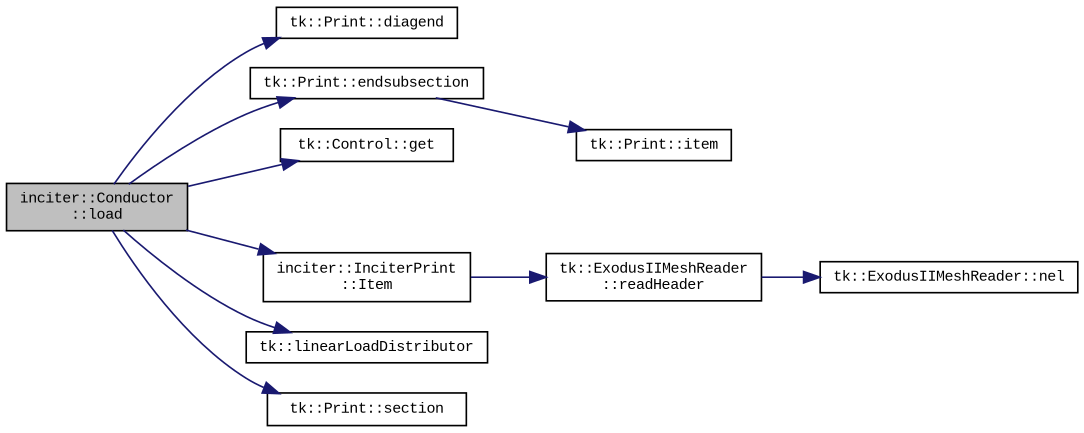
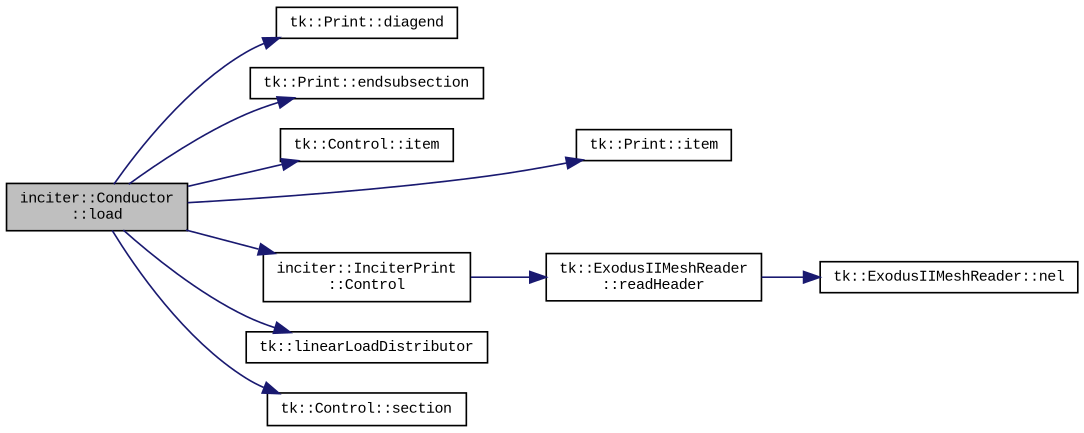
(502, 112) -> (378, 188)
(367, 145) -> (367, 145)
(367, 277) -> (367, 277)
(367, 409) -> (367, 409)
